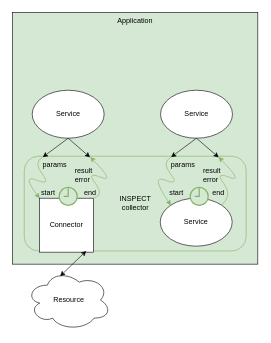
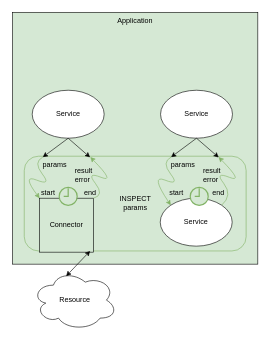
(135, 204) -> (135, 204)
(66, 225) -> (66, 225)
(68, 300) -> (74, 300)
